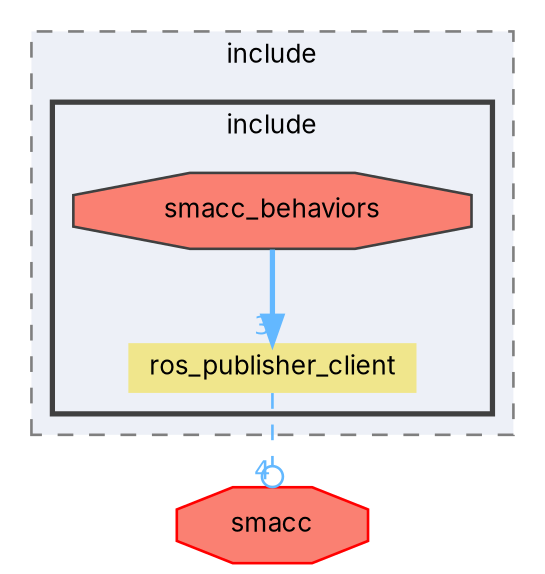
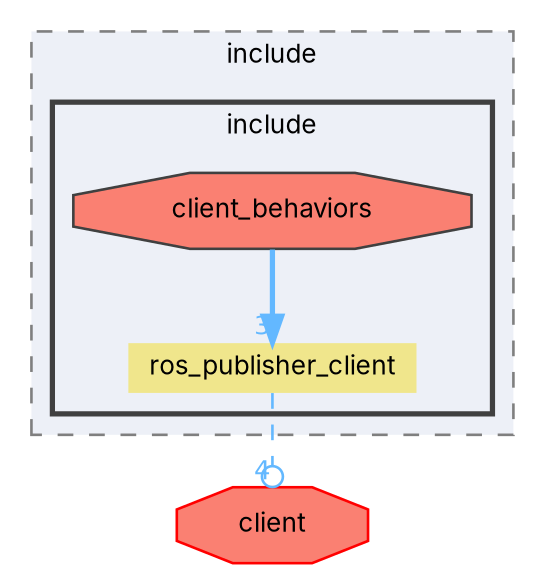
(272, 211) -> (272, 211)
(272, 525) -> (272, 525)
